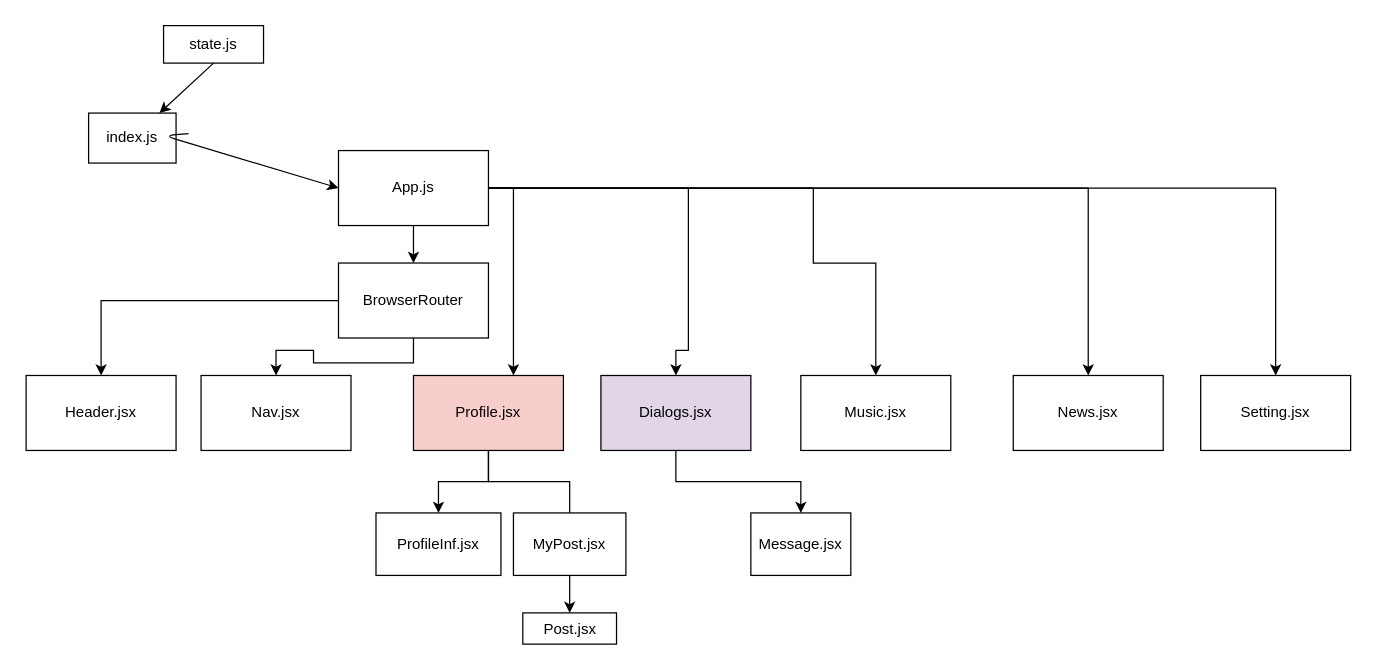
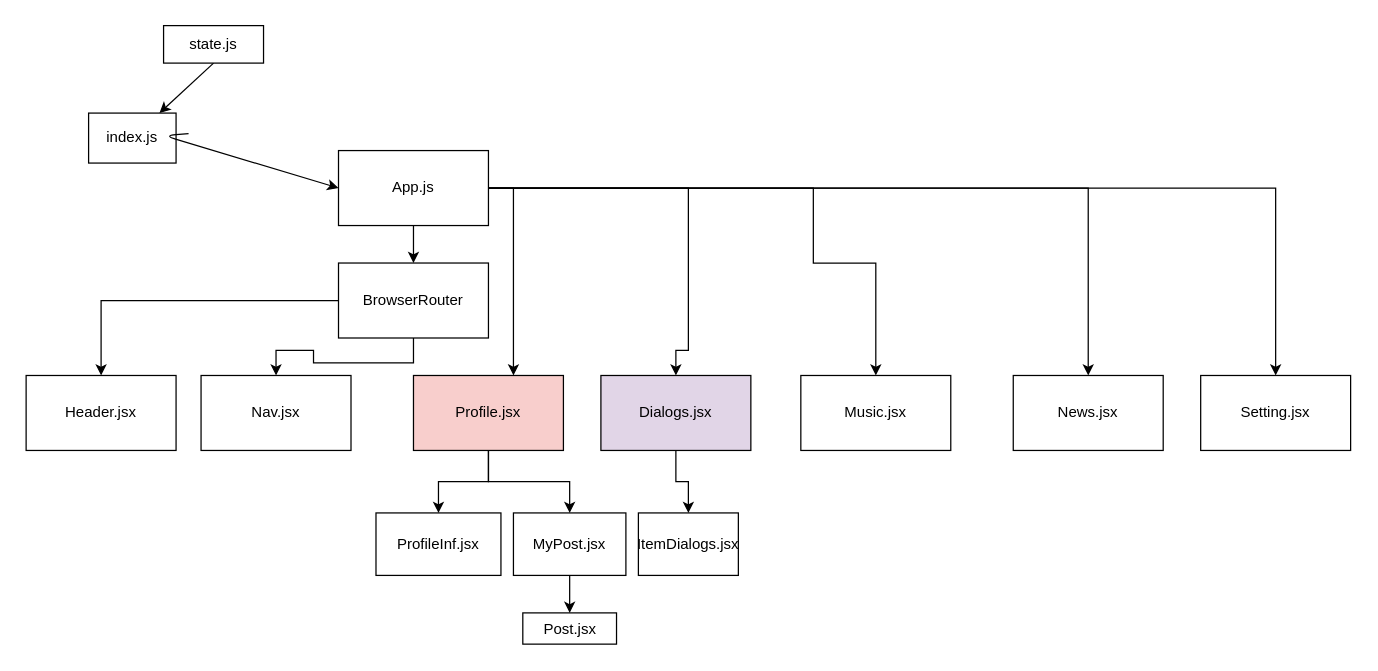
(757, 482) -> none
none -> (688, 494)
(569, 506) -> (569, 503)
none -> (688, 544)
(801, 544) -> none
